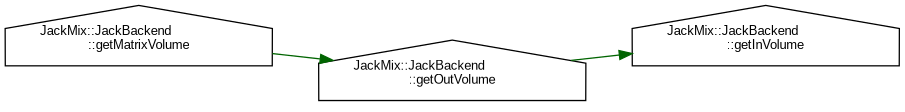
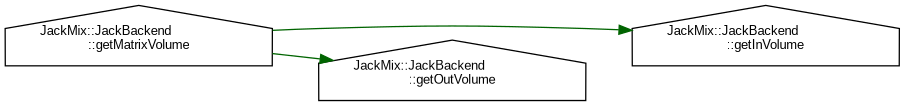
(595, 58) -> (446, 26)
